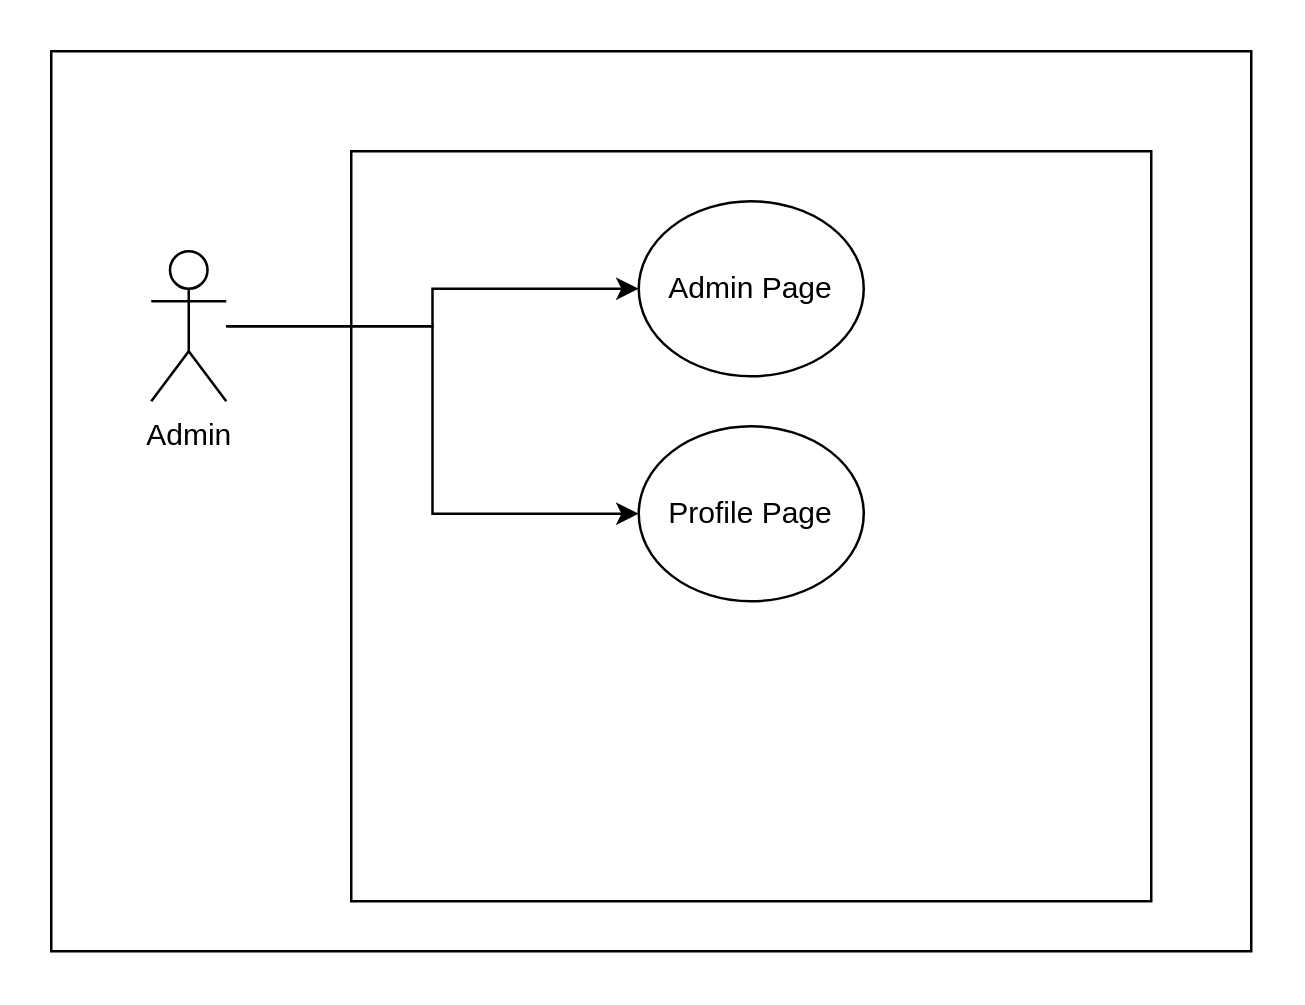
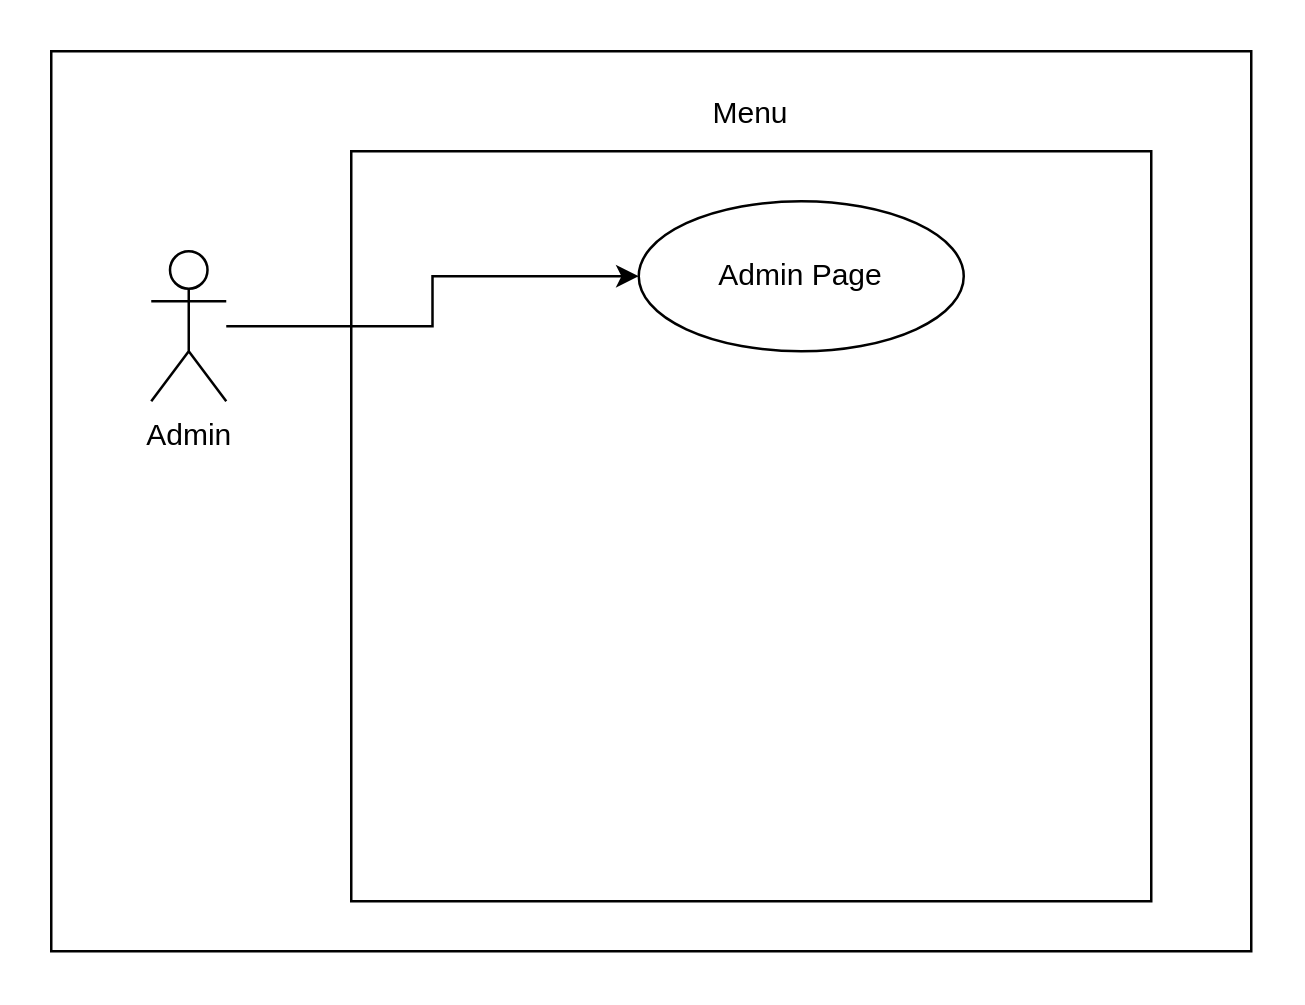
none -> (751, 114)
(751, 289) -> (801, 276)
(437, 514) -> none
(751, 514) -> none
